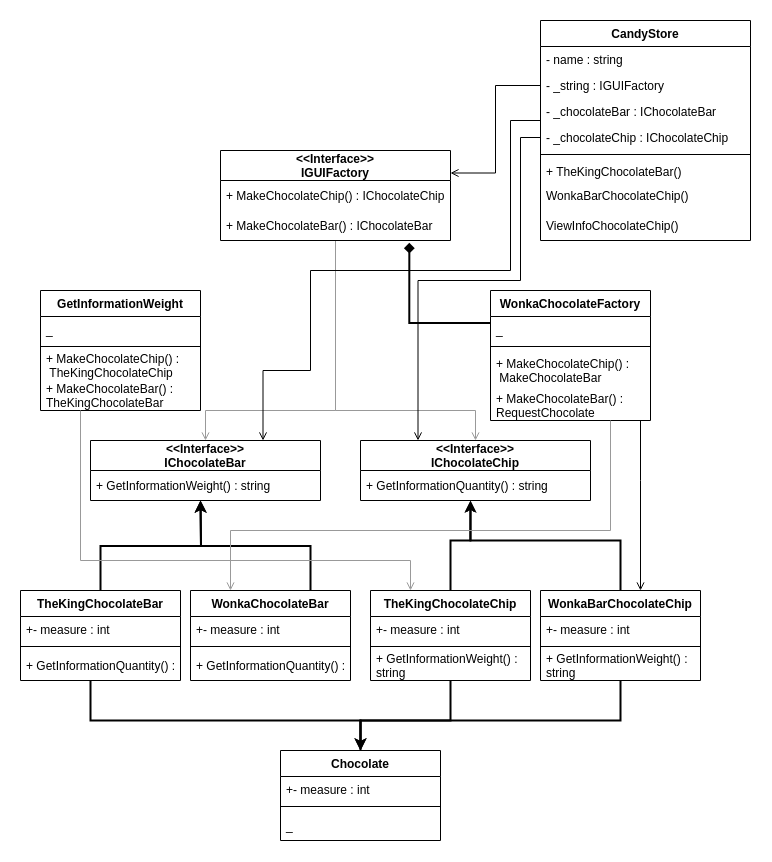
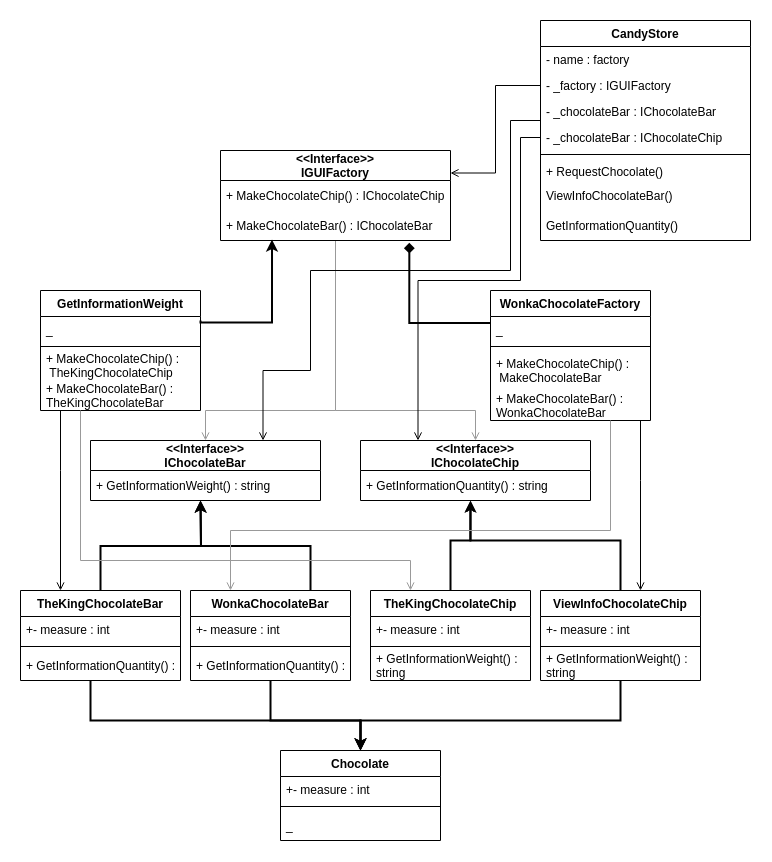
(589, 60) -> (594, 60)
(615, 86) -> (620, 86)
(644, 138) -> (643, 138)
(619, 172) -> (610, 172)
(620, 196) -> (617, 196)
(619, 226) -> (624, 226)
none -> (272, 320)
(564, 399) -> (564, 399)
none -> (61, 500)
(620, 604) -> (620, 604)
none -> (271, 700)
(451, 700) -> none
(268, 721) -> (268, 721)
